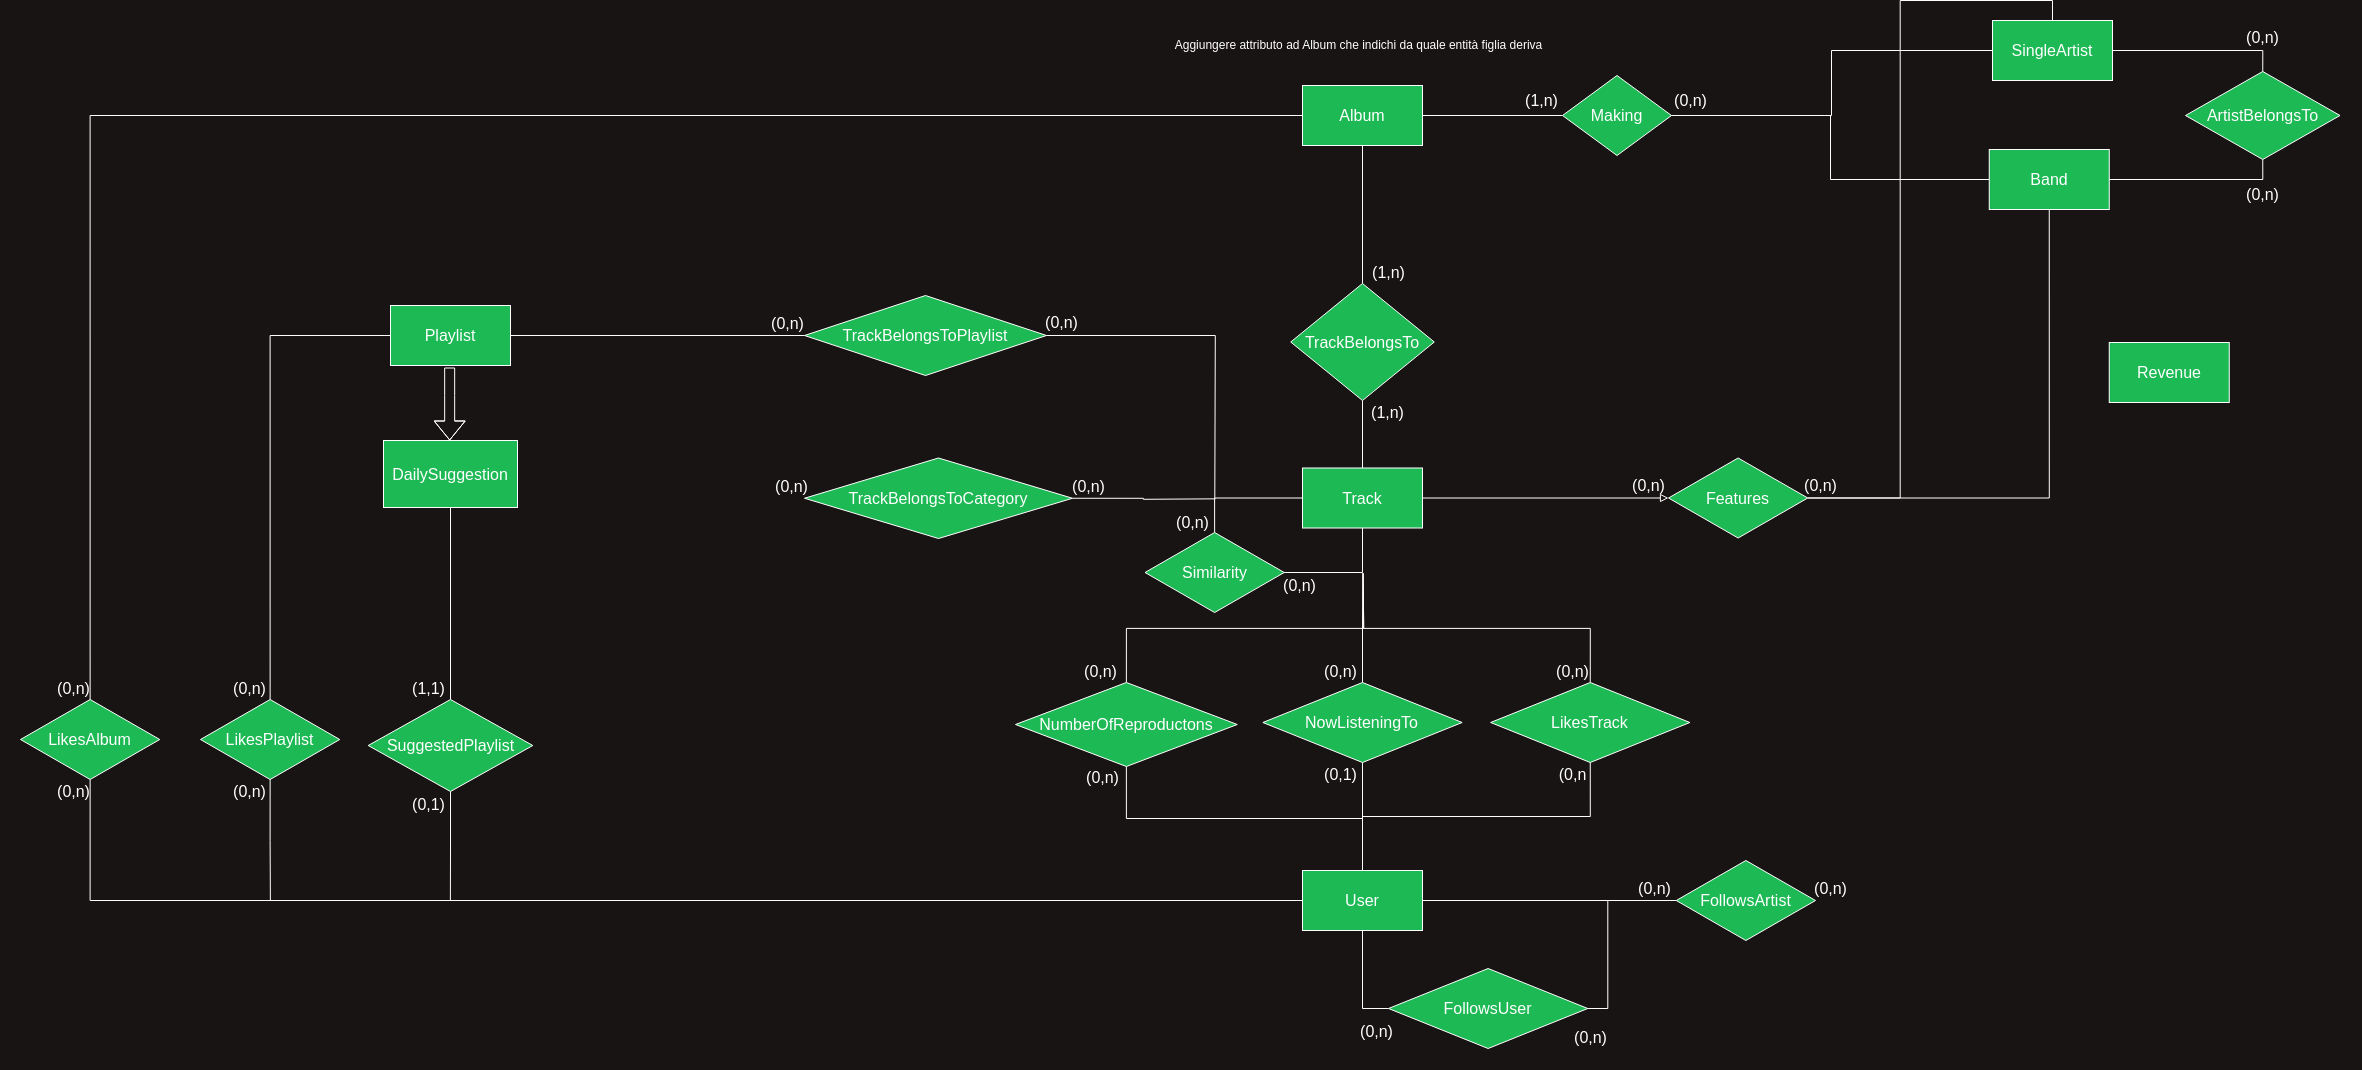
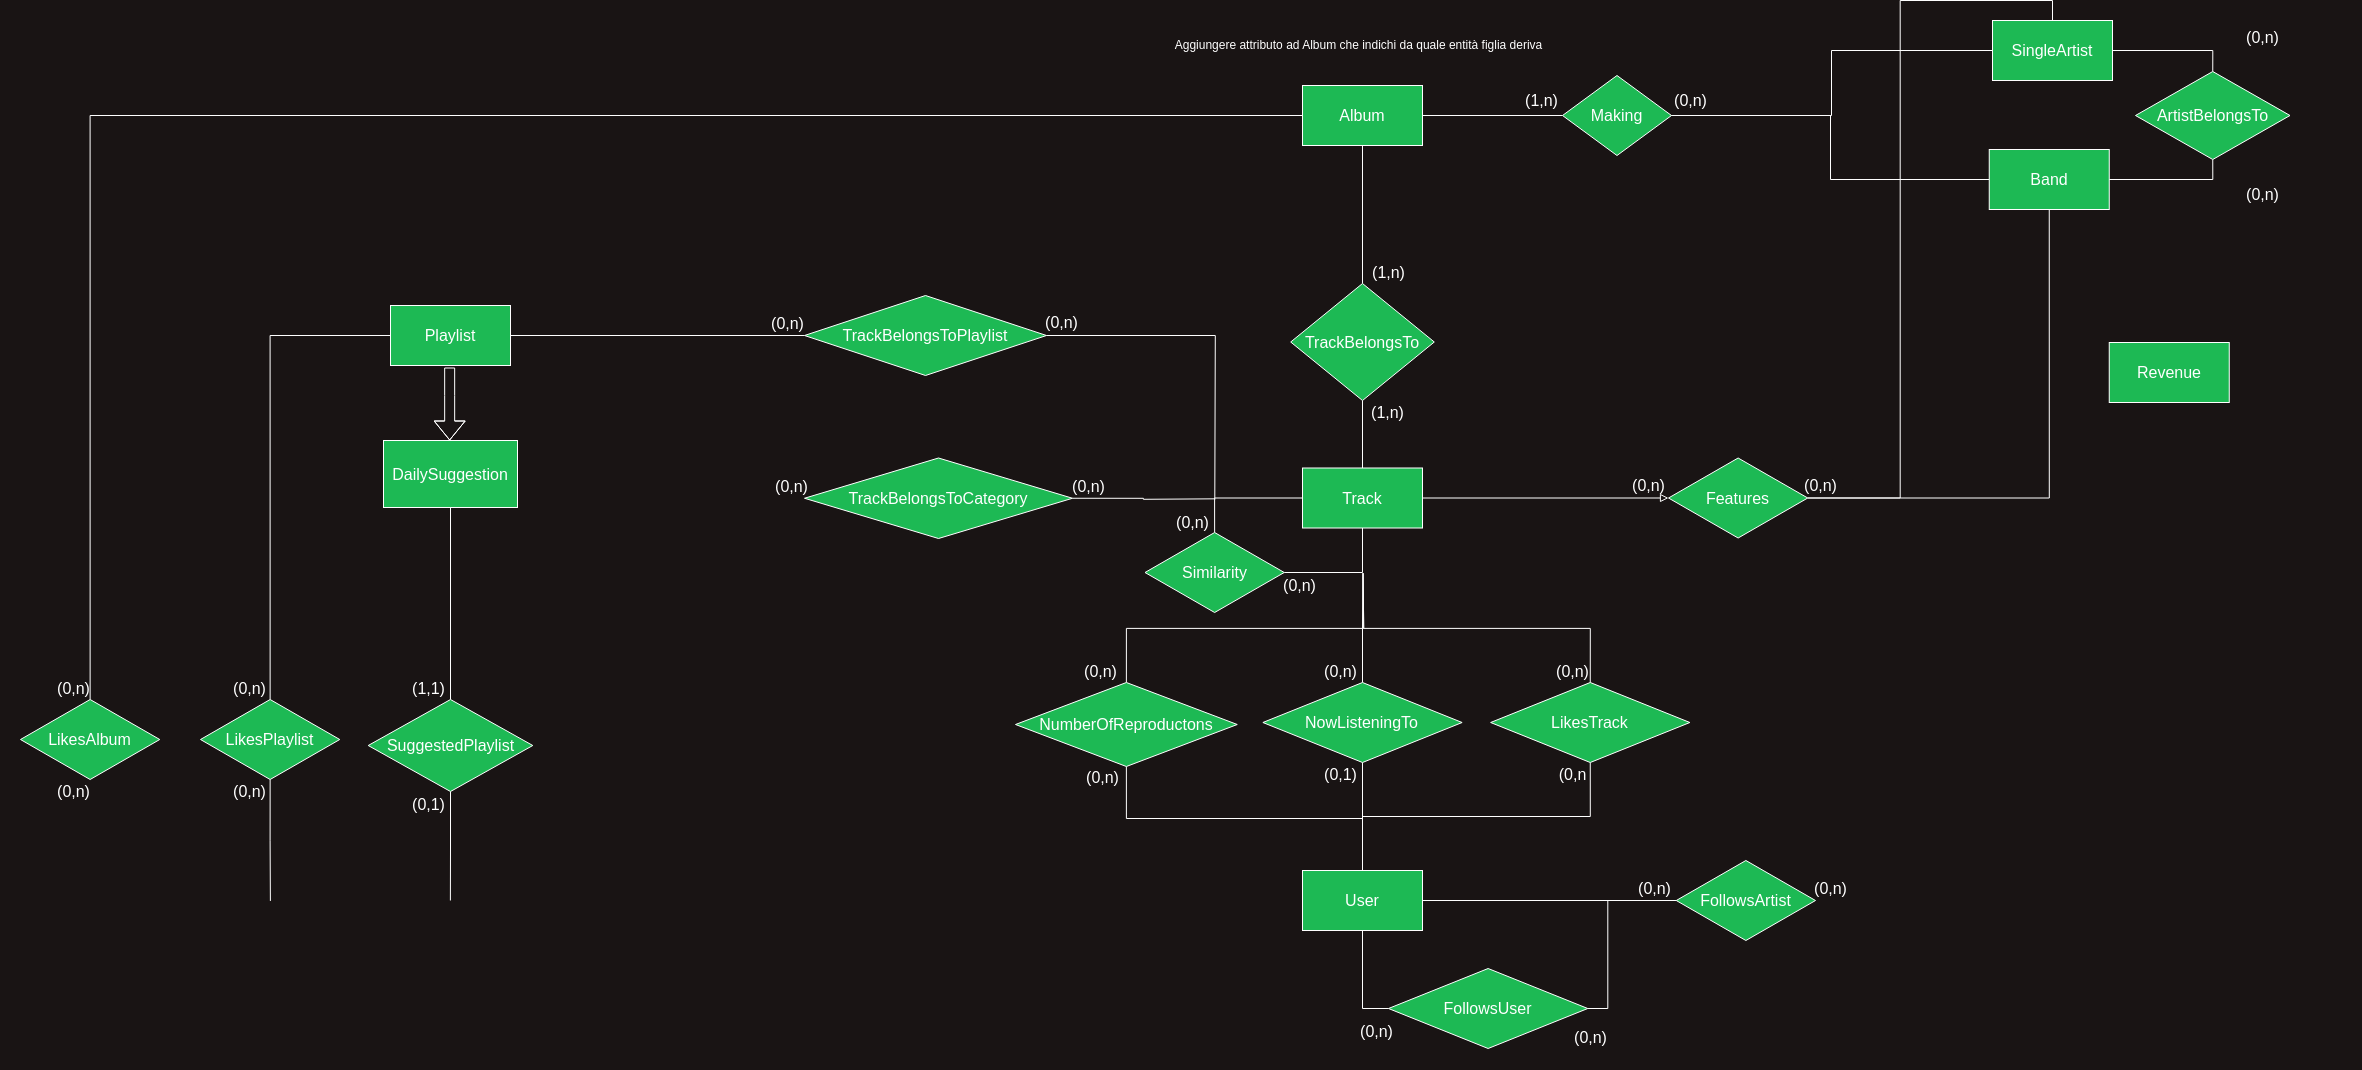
(2263, 116) -> (2213, 116)
(635, 901) -> none
